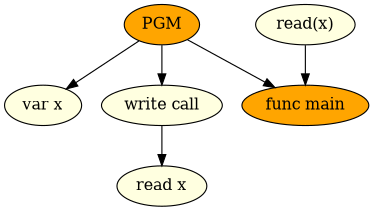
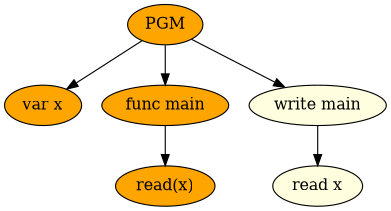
(305, 25) -> (165, 186)
(305, 60) -> (165, 140)
(43, 105) -> (43, 105)
(162, 105) -> (318, 105)
